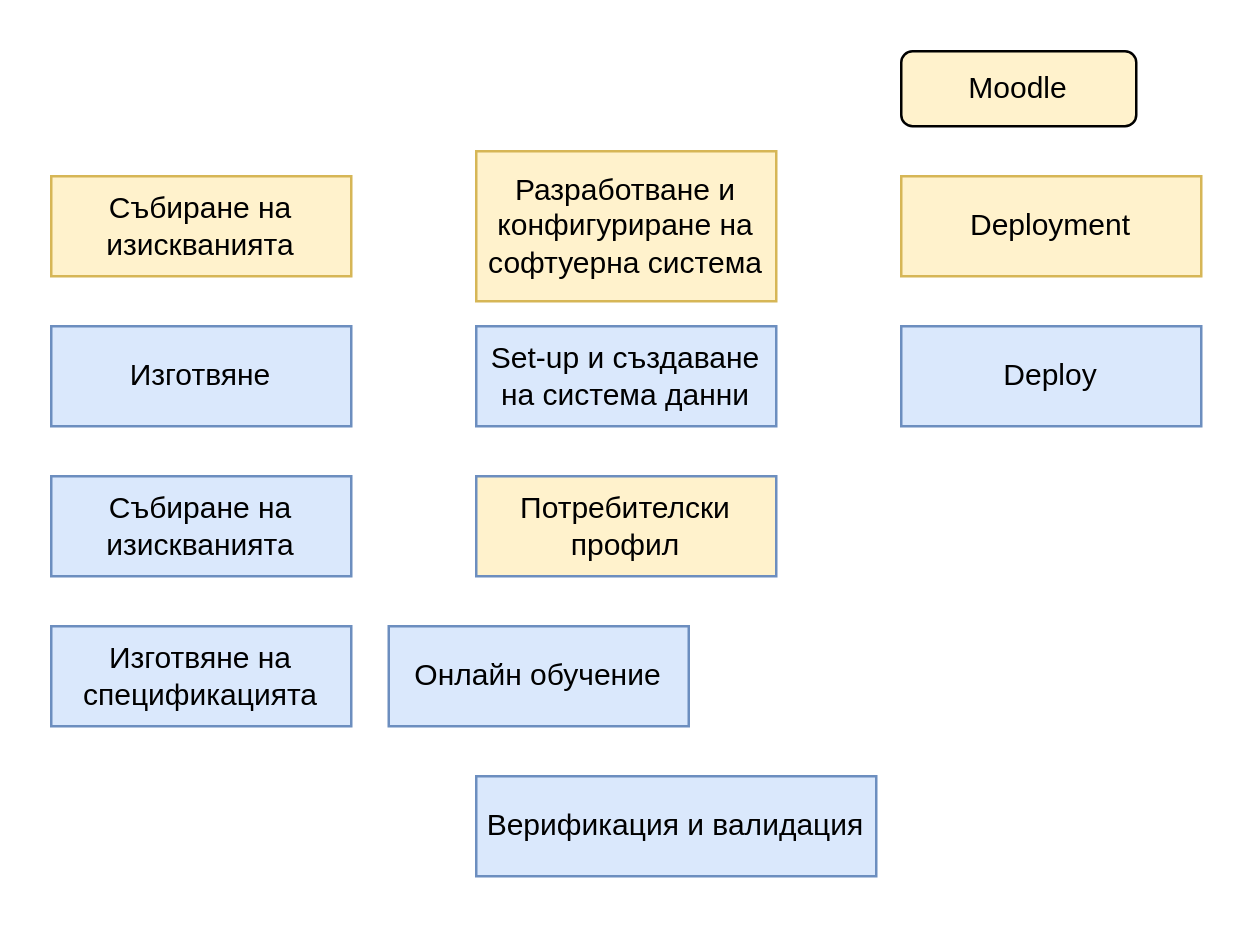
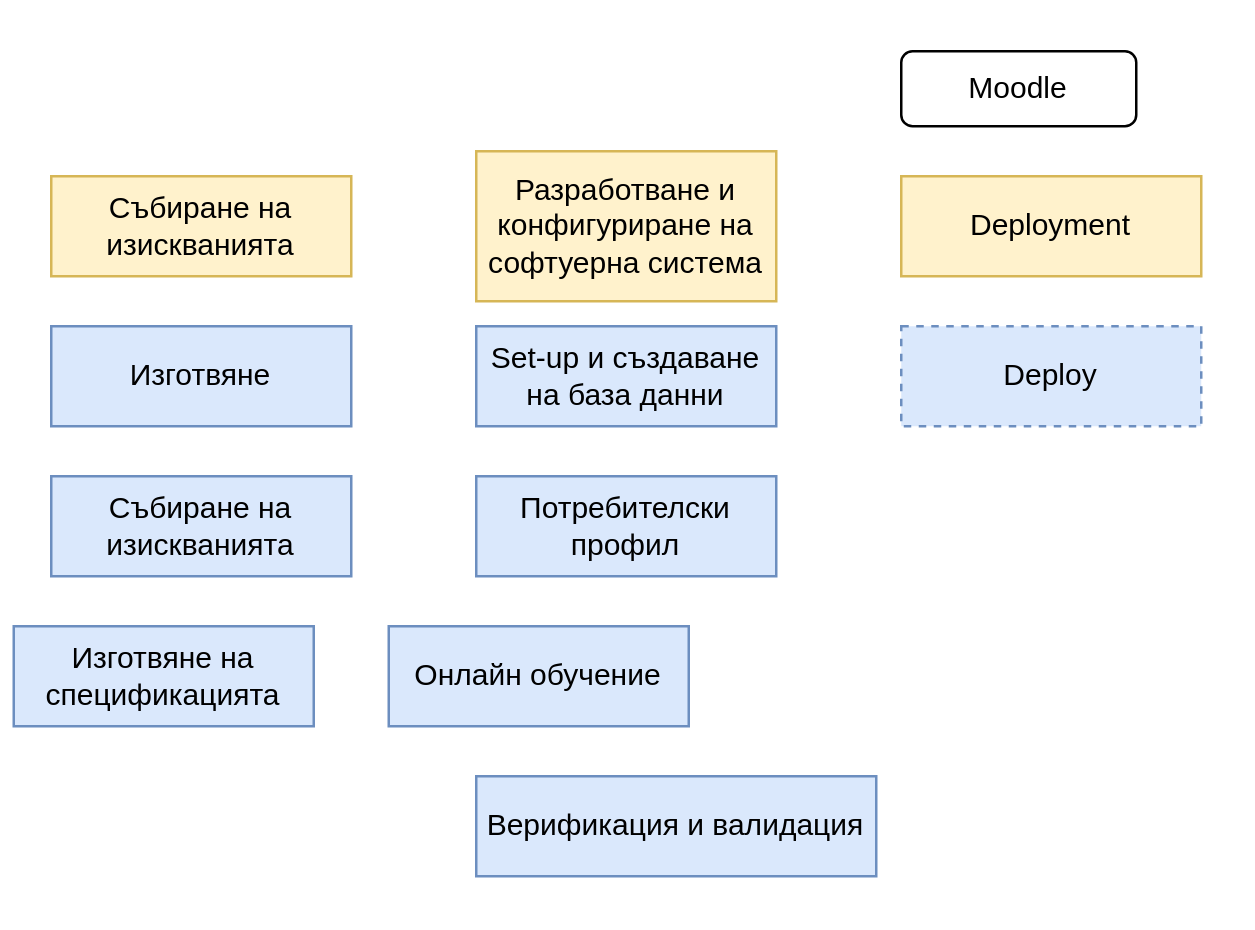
(1019, 89) -> (1019, 89)
(626, 376) -> (626, 376)
(1051, 376) -> (1051, 376)
(626, 526) -> (626, 526)
(201, 676) -> (164, 676)
